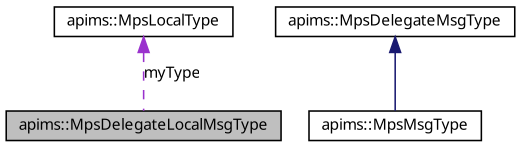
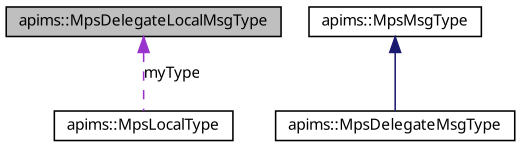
(144, 82) -> (144, 82)
(395, 82) -> (395, 82)
